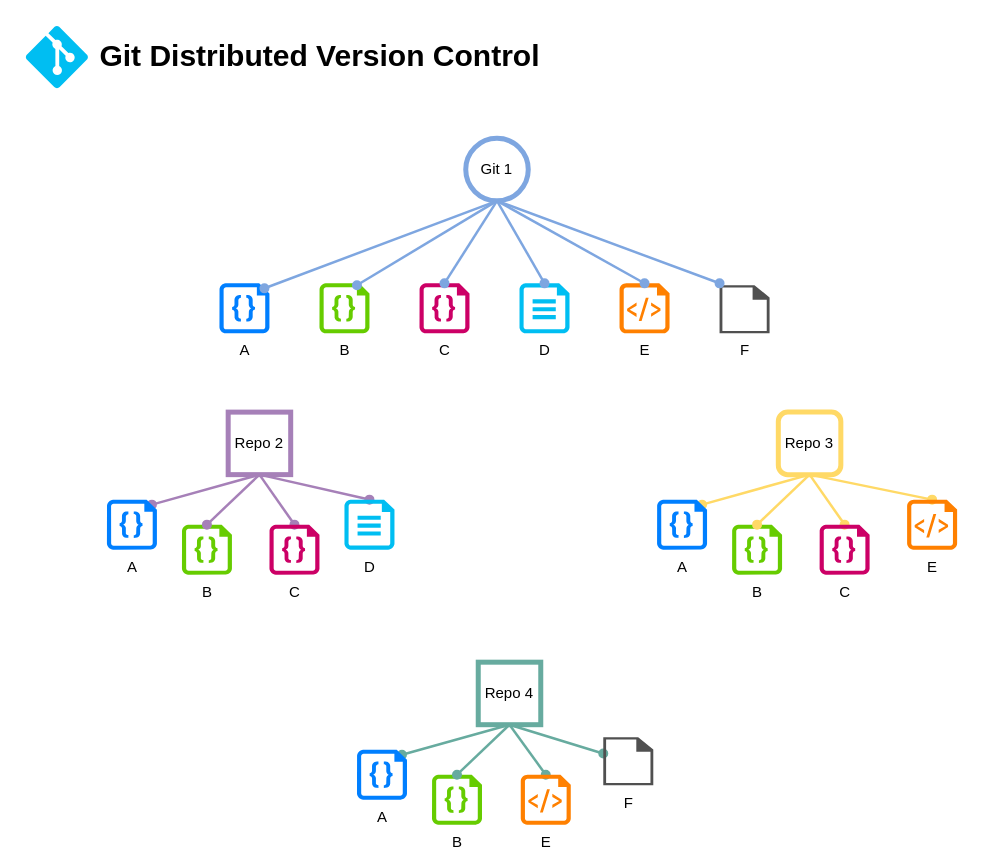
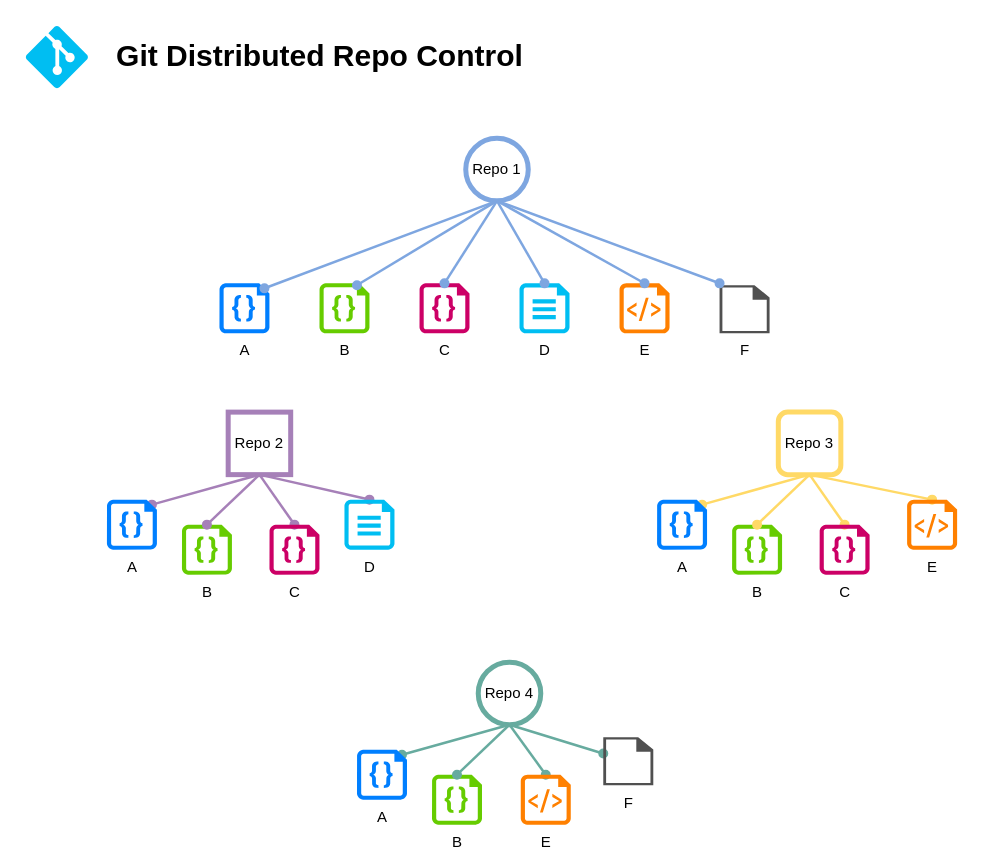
(320, 57) -> (320, 57)
(497, 169) -> (497, 169)
(509, 693) -> (509, 693)
